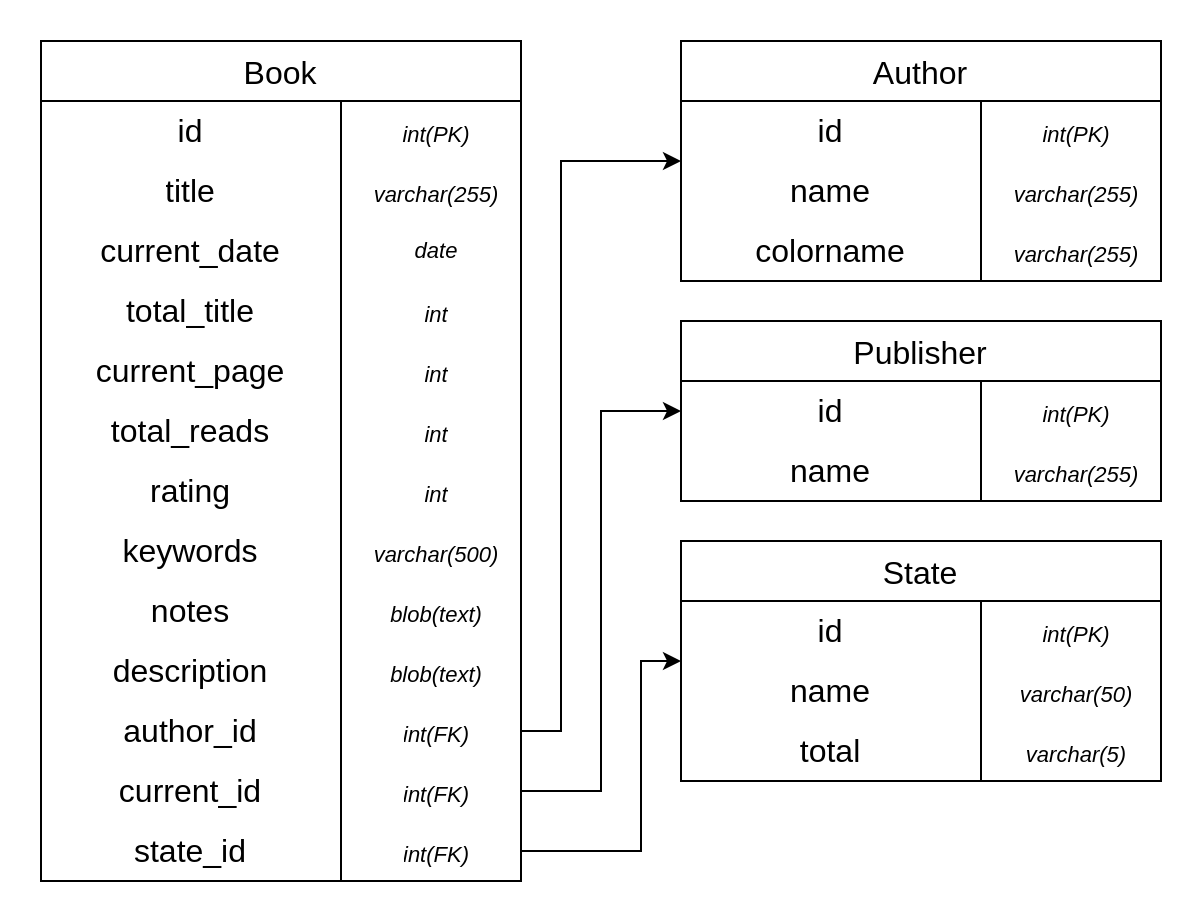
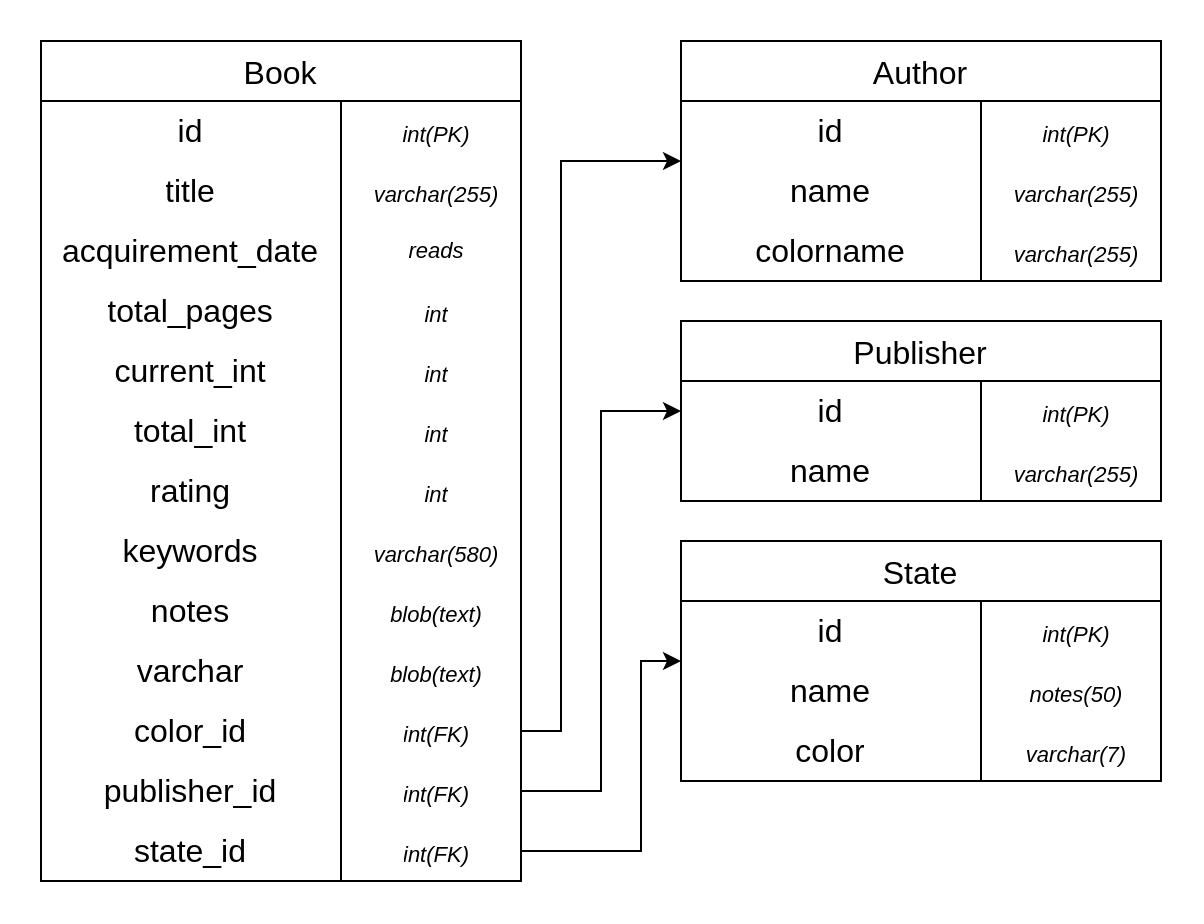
(191, 251) -> (191, 251)
(437, 251) -> (437, 251)
(191, 311) -> (191, 311)
(191, 371) -> (191, 371)
(191, 431) -> (191, 431)
(437, 551) -> (437, 551)
(191, 671) -> (191, 671)
(1077, 691) -> (1077, 691)
(191, 731) -> (191, 731)
(831, 751) -> (831, 751)
(1077, 751) -> (1077, 751)
(191, 791) -> (191, 791)
